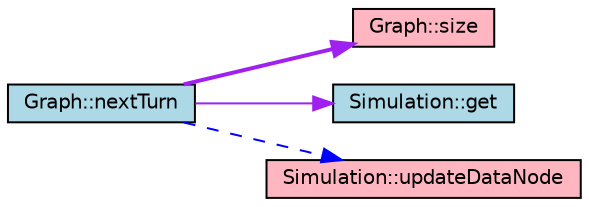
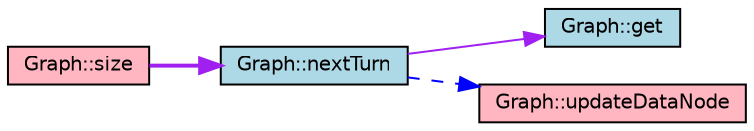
(259, 67) -> (175, 66)
(424, 103) -> (613, 28)
(424, 179) -> (613, 103)
